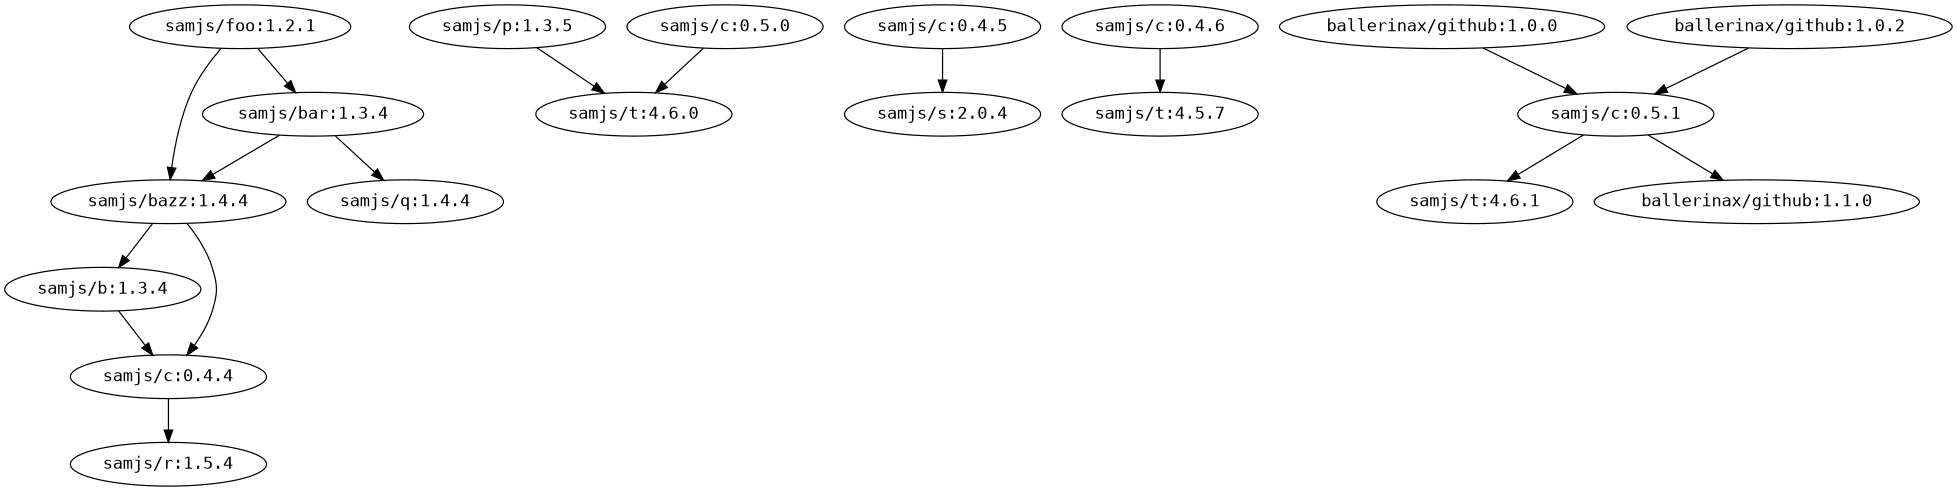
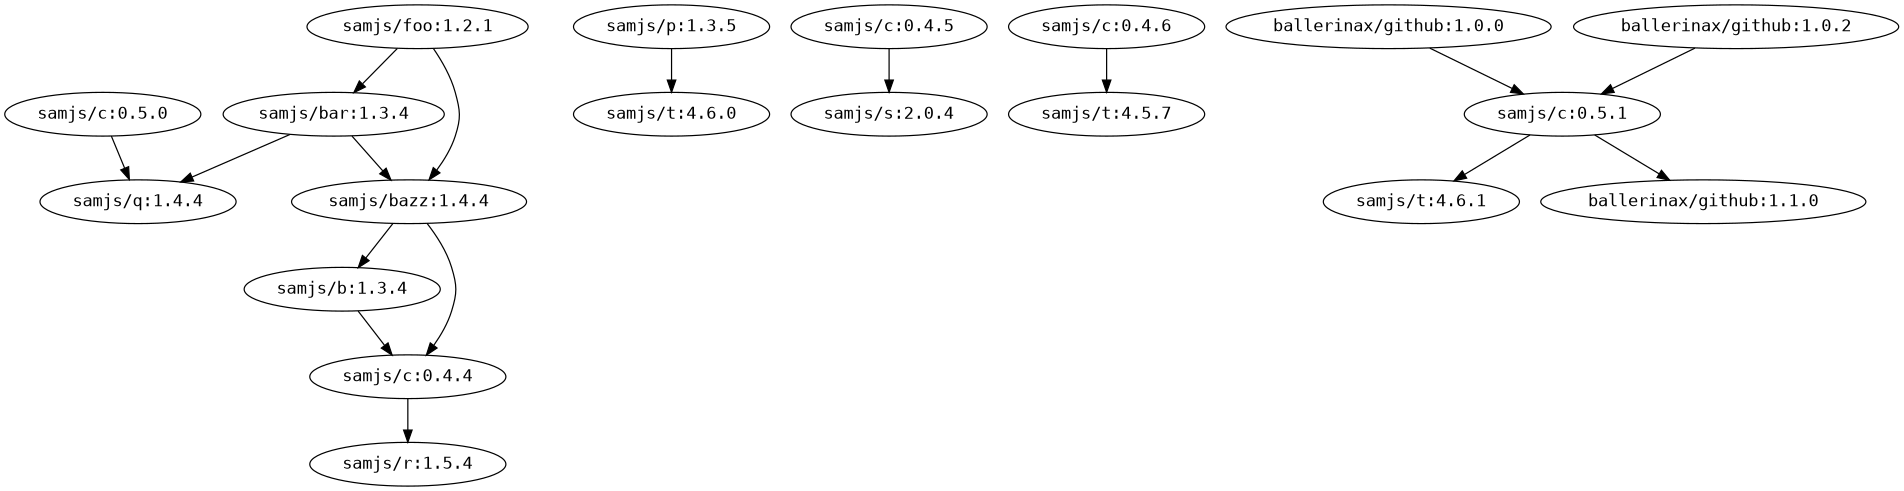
(684, 66) -> (118, 152)
